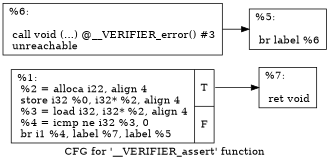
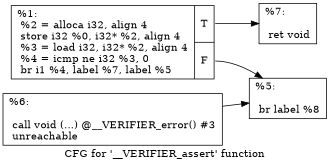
(288, 40) -> (288, 110)
none -> (236, 65)
(83, 89) -> (83, 25)
